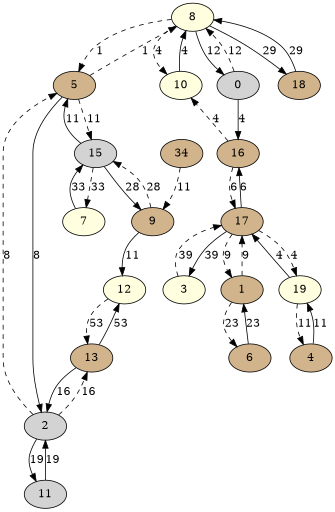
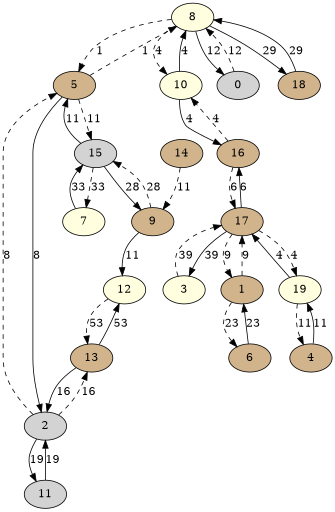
(238, 116) -> (188, 127)
(182, 154) -> (182, 154)
